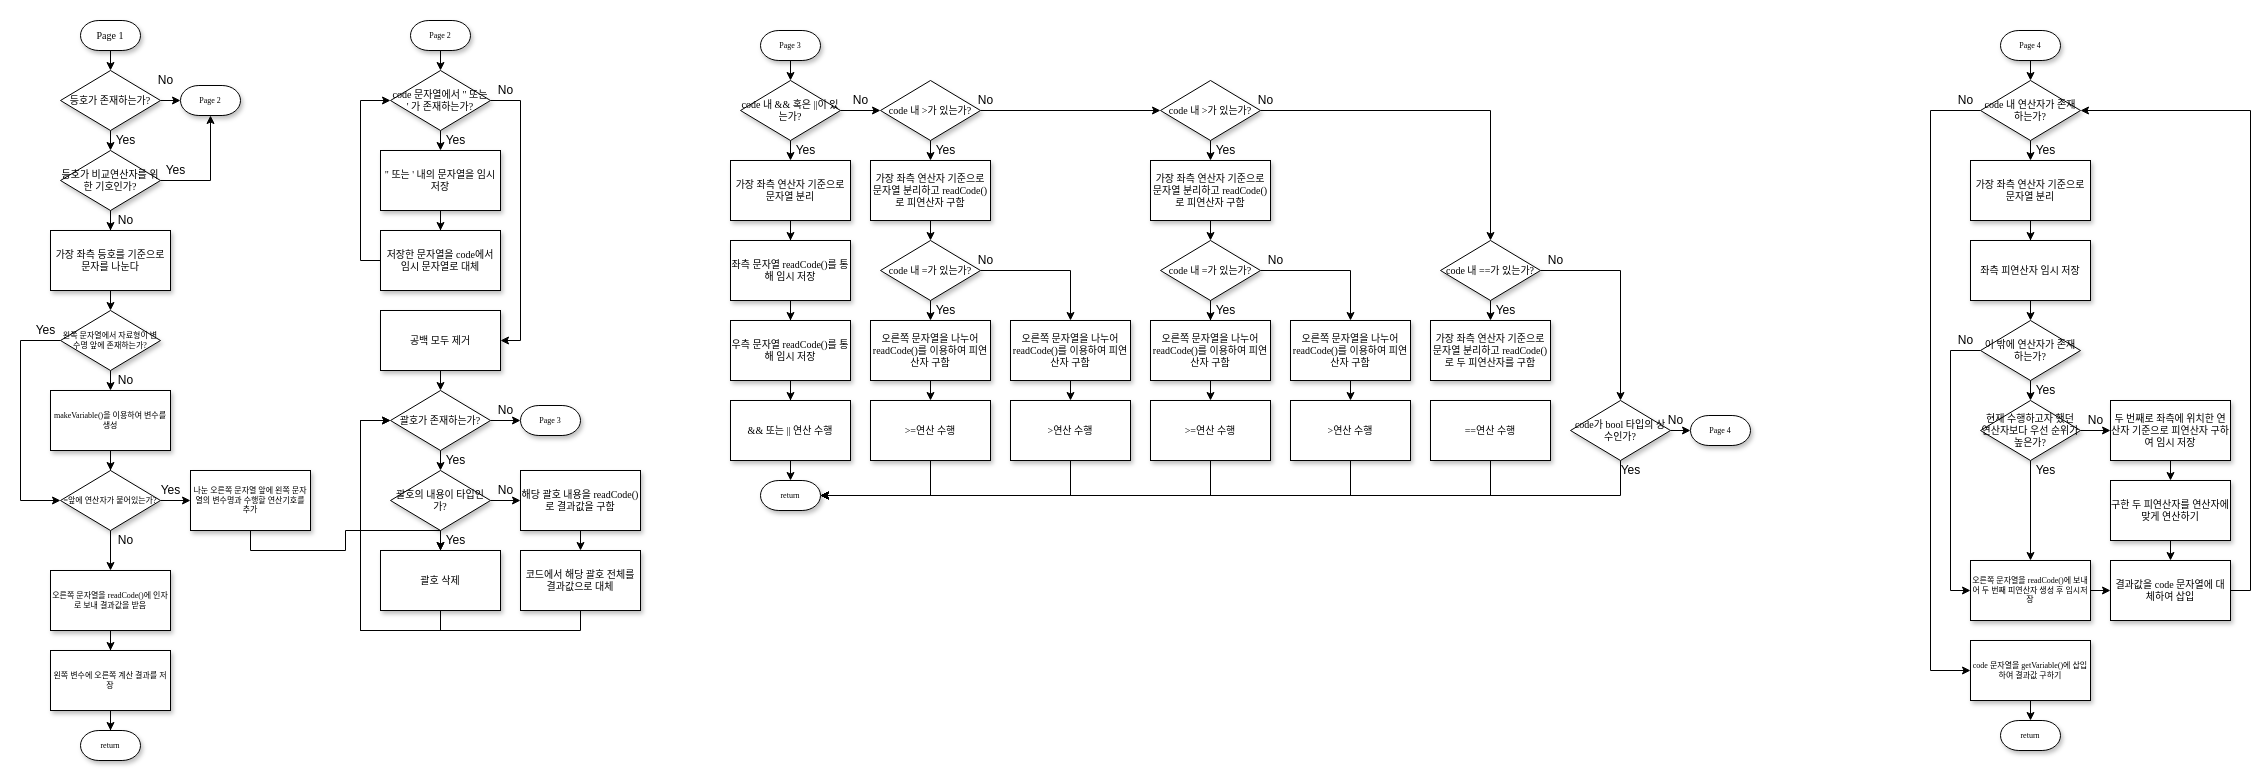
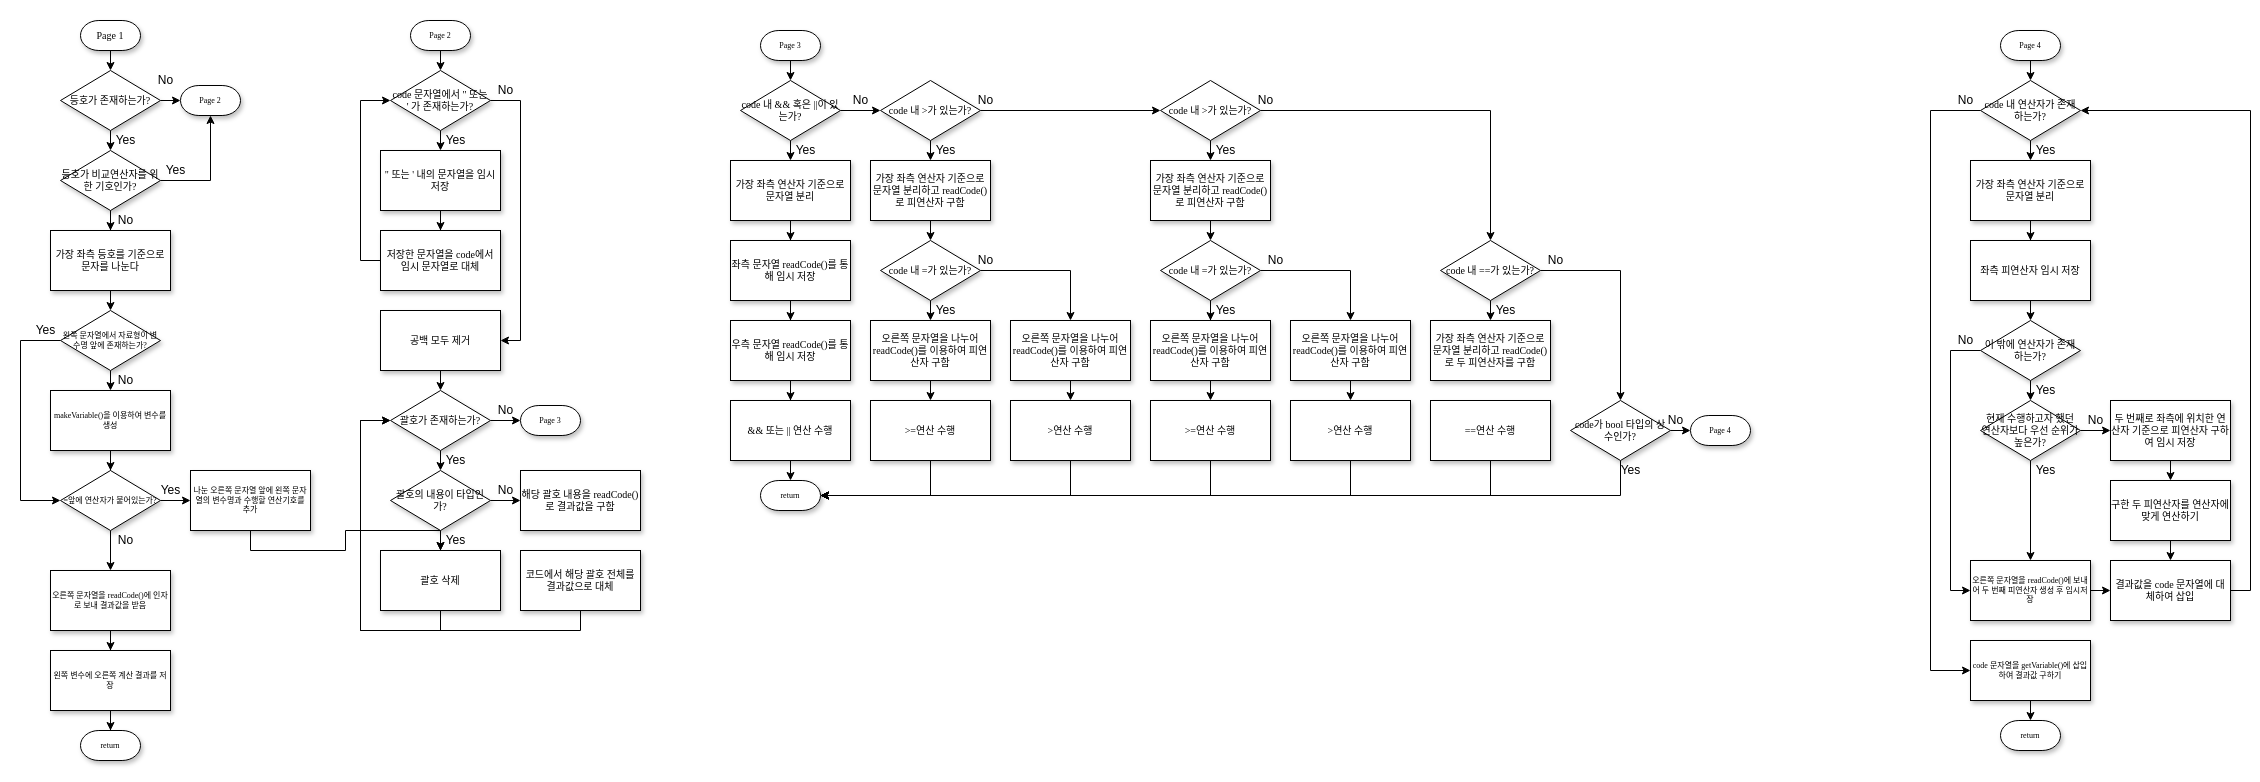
(581, 537) -> none
